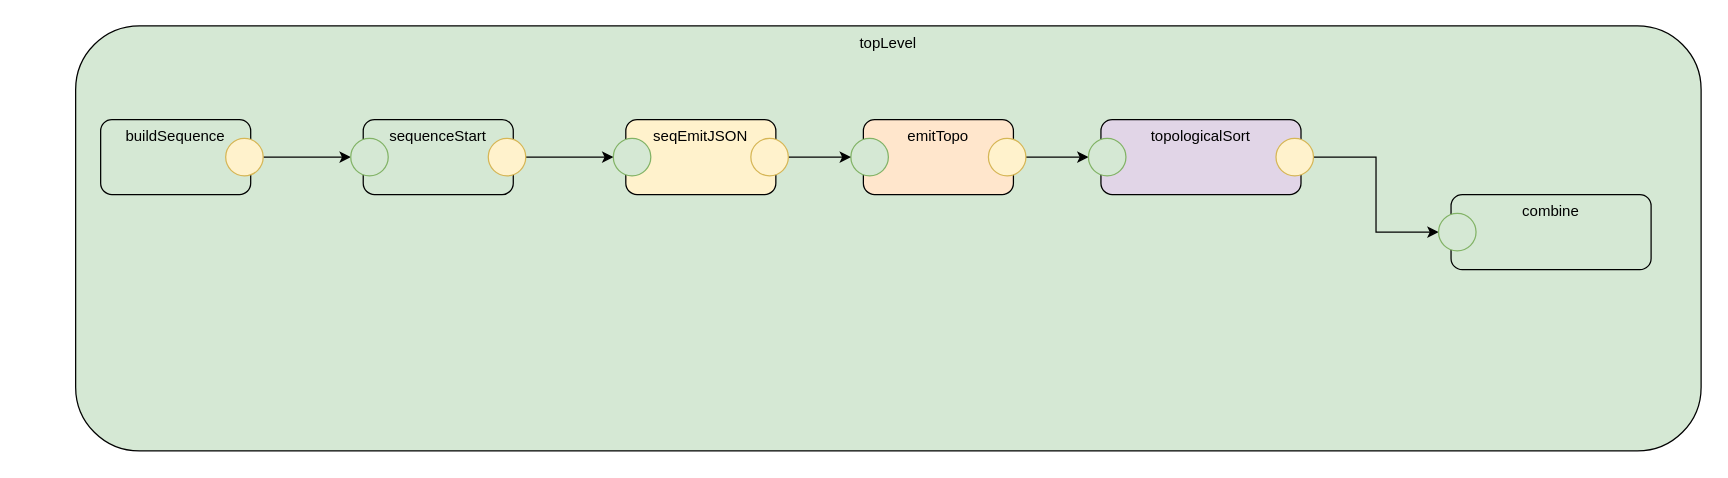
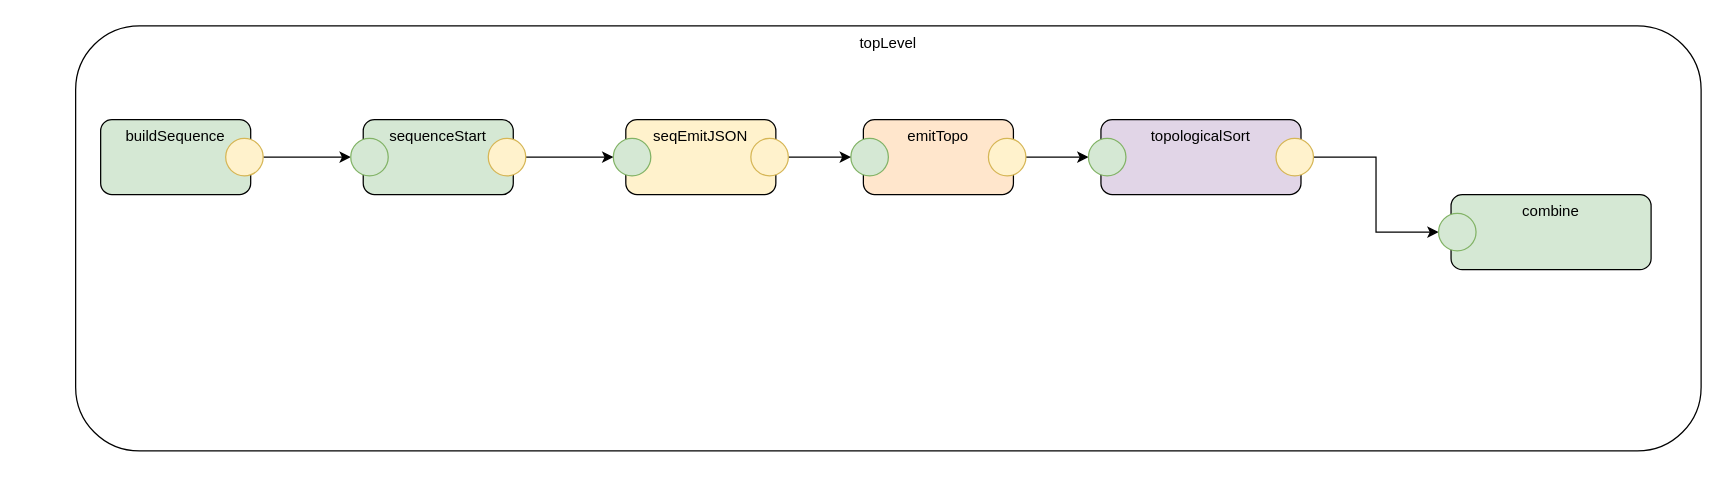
(888, 238) -> (888, 238)
